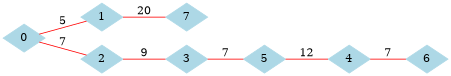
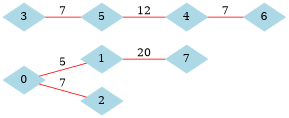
(144, 59) -> none
